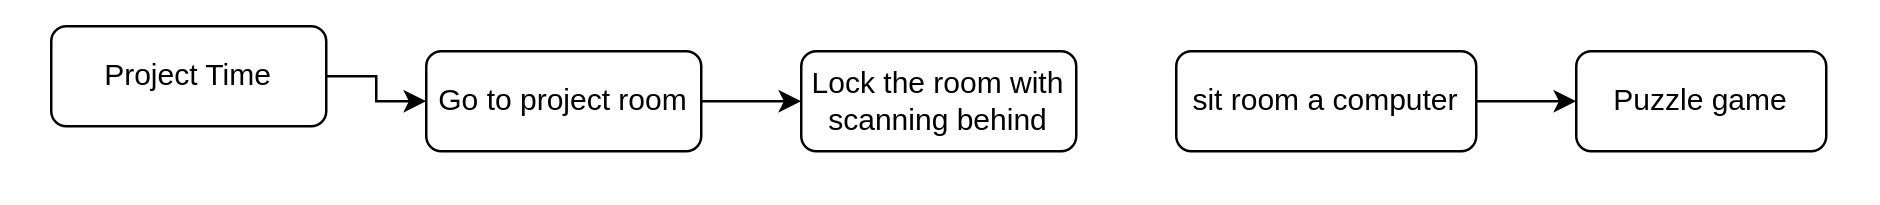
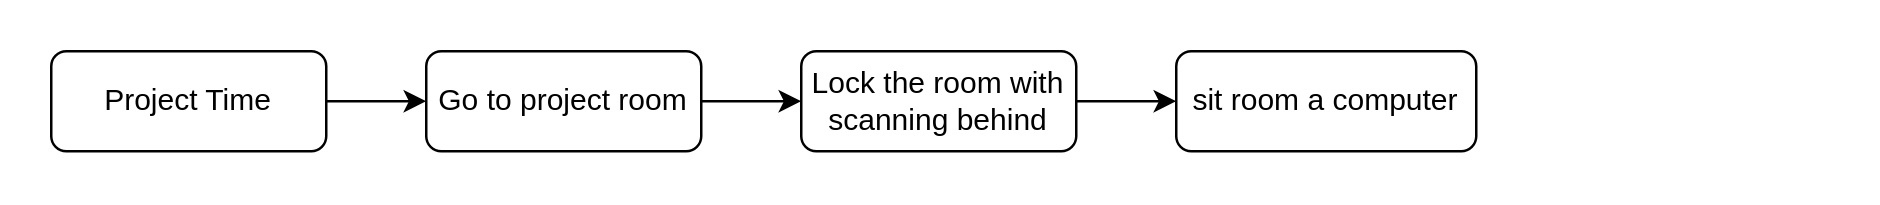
(189, 76) -> (189, 101)
none -> (1118, 101)
(1518, 101) -> none
(1701, 101) -> none
